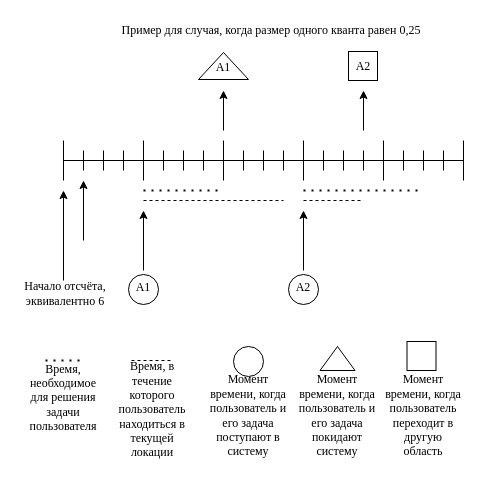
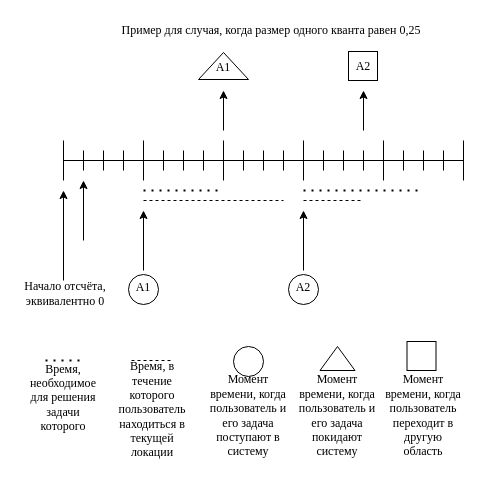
(66, 294) -> (66, 294)
(64, 398) -> (64, 398)
